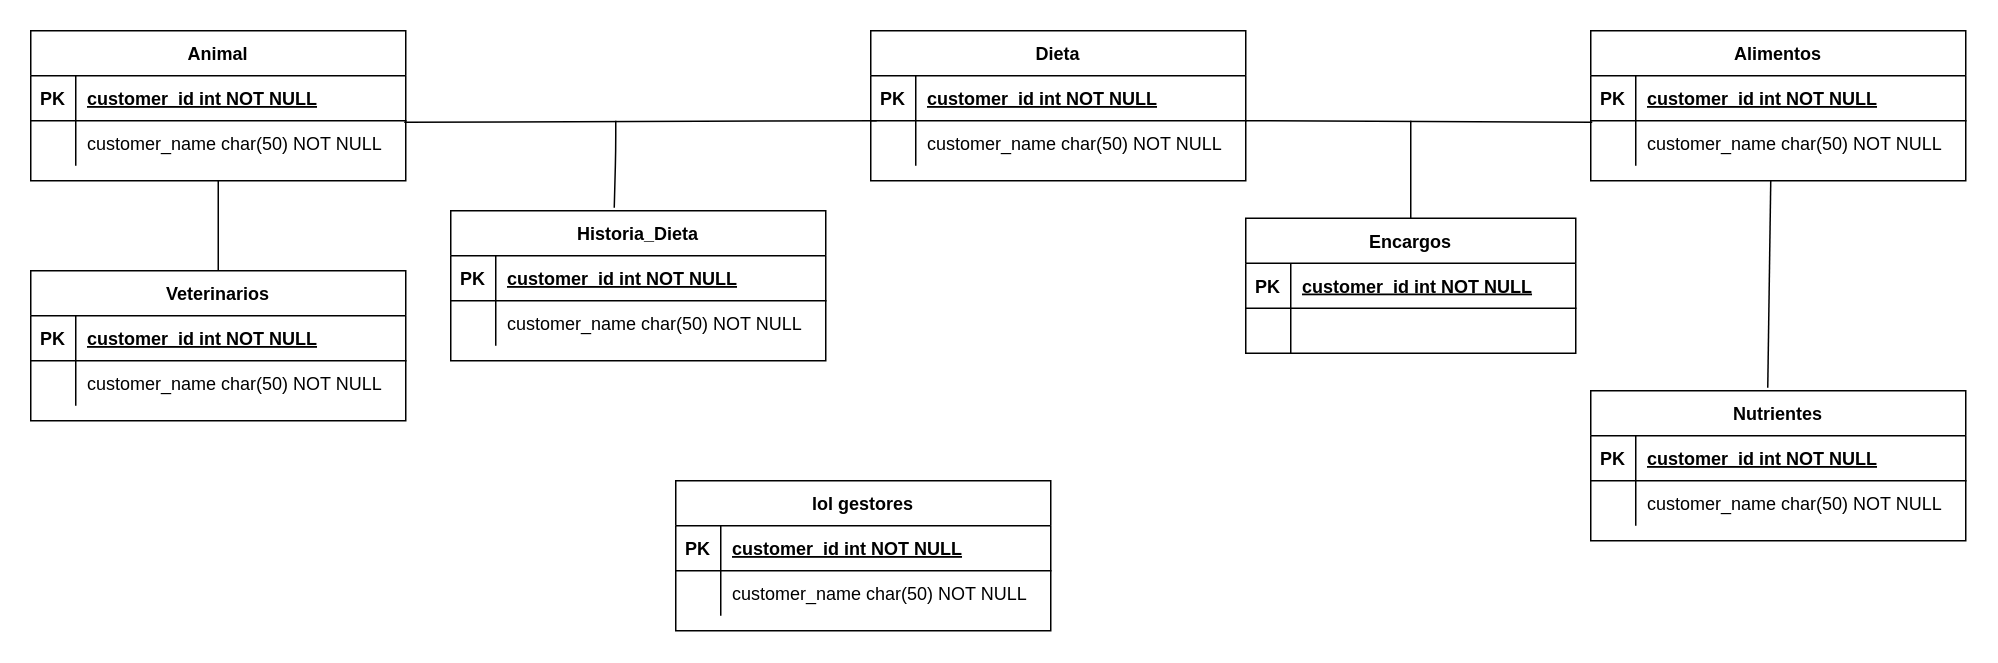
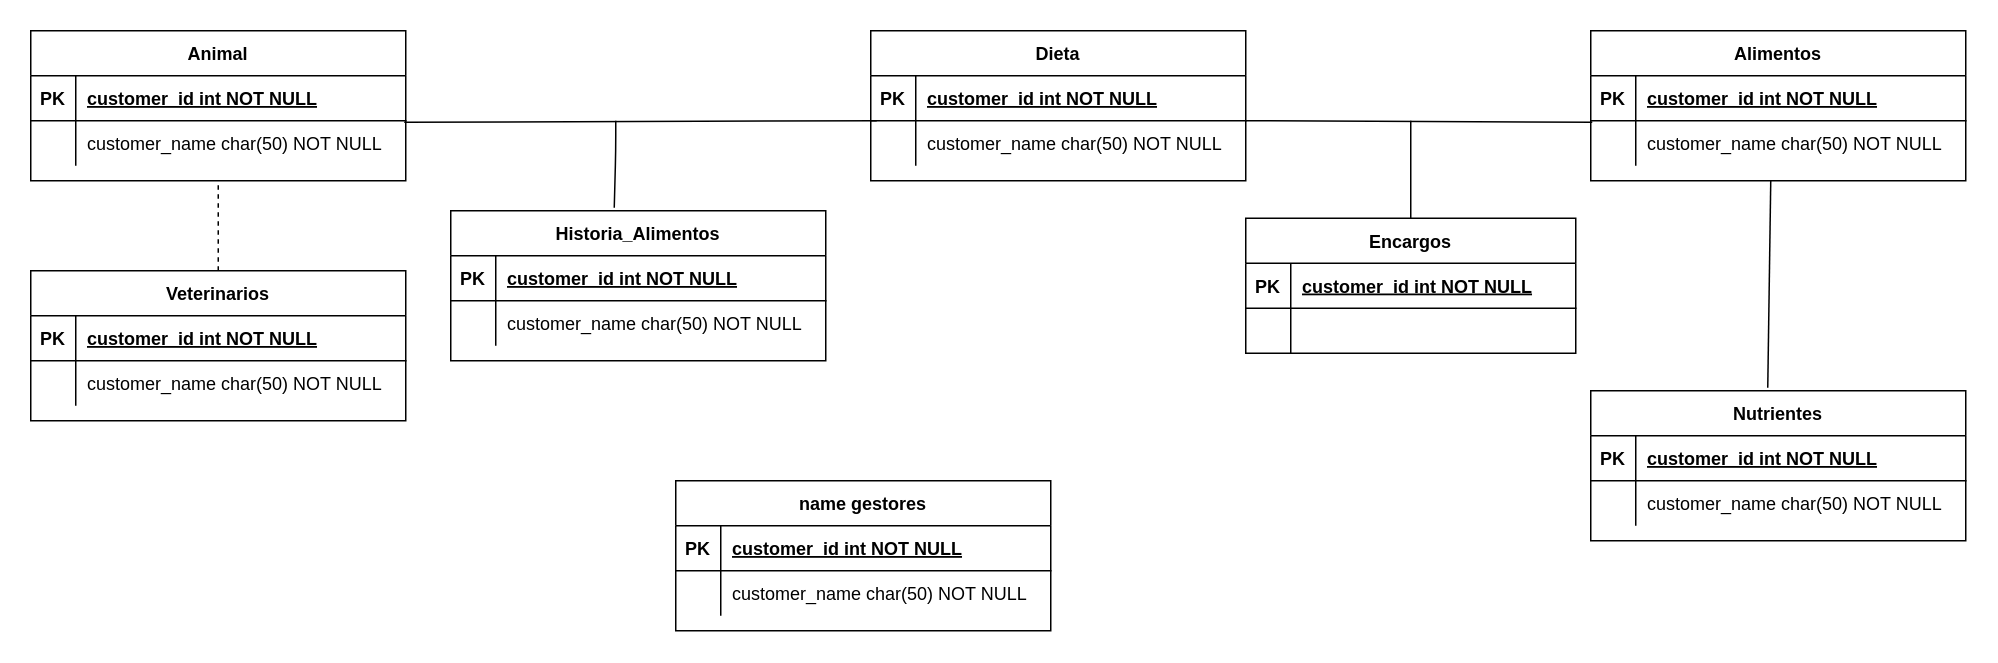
(218, 225) -> (218, 225)
(638, 234) -> (638, 234)
(863, 504) -> (863, 504)
